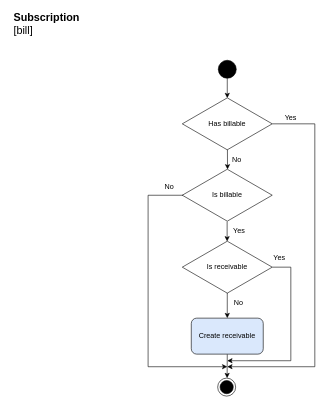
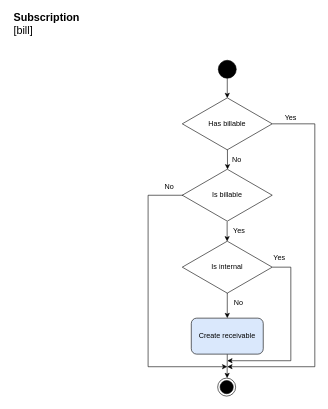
(227, 267) -> (227, 267)
